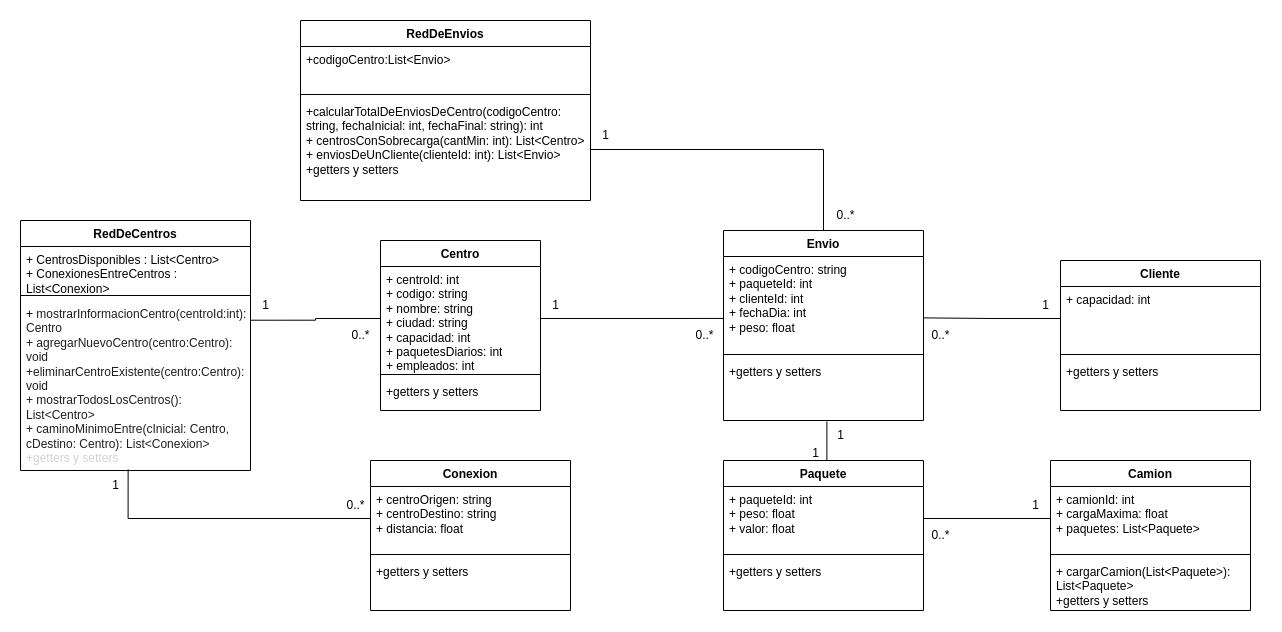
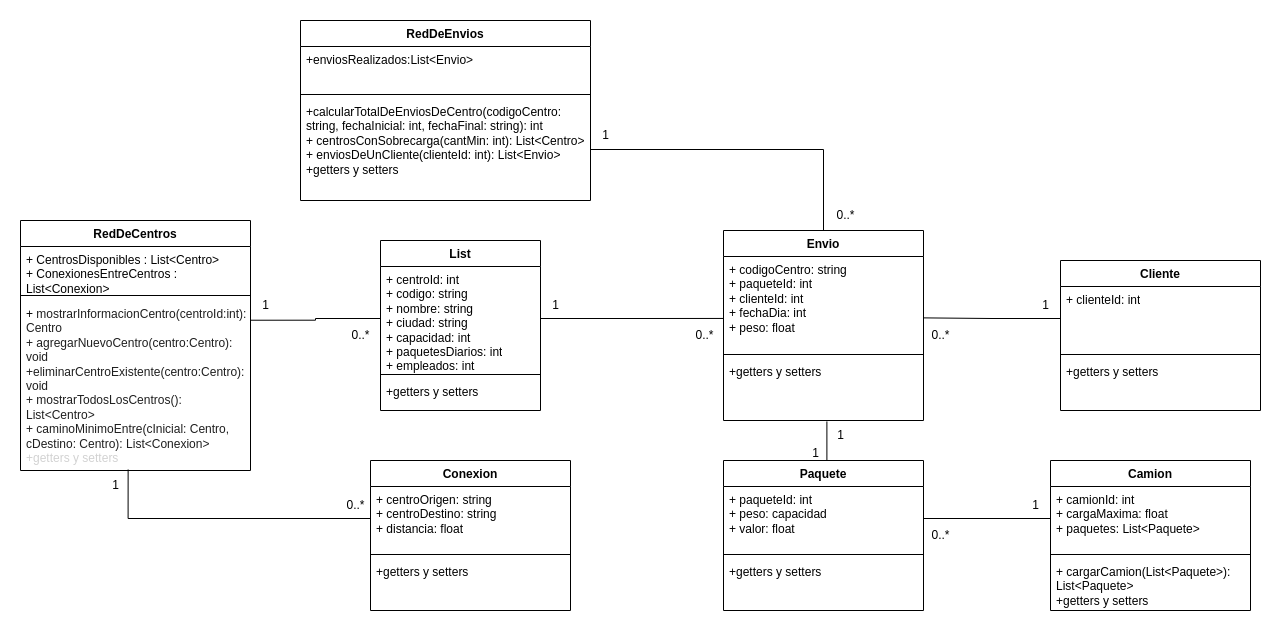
(384, 61) -> (395, 61)
(461, 255) -> (461, 255)
(1112, 301) -> (1111, 301)
(777, 515) -> (780, 515)
